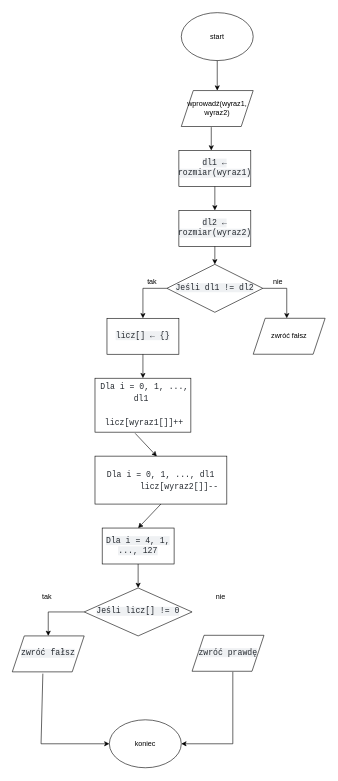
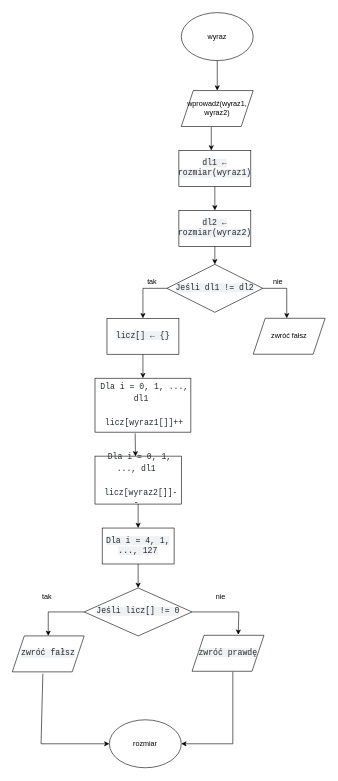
(218, 36) -> (218, 36)
(161, 480) -> (138, 480)
none -> (239, 620)
(146, 744) -> (146, 744)
